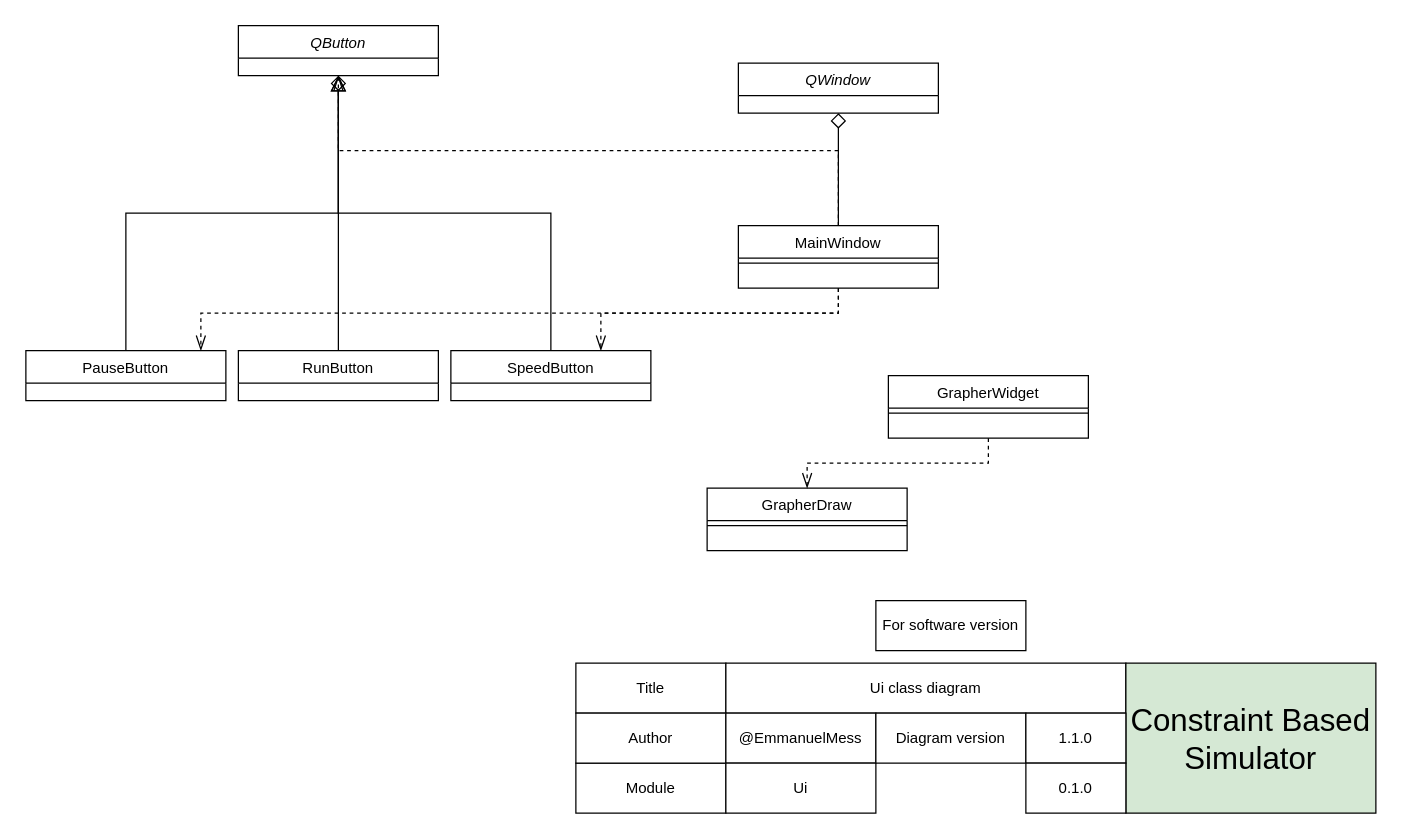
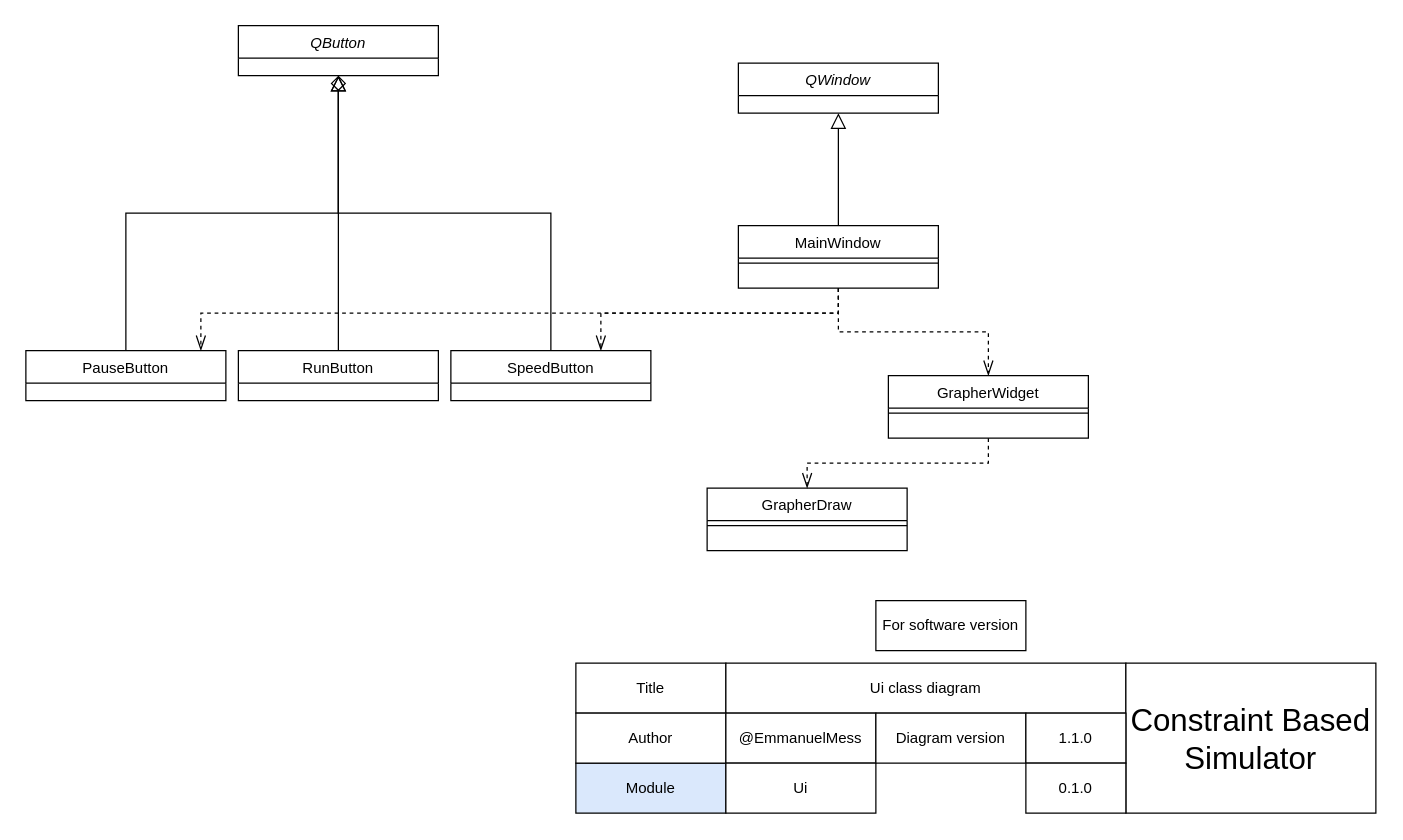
(838, 129) -> (838, 129)
(588, 151) -> (924, 332)
(1251, 738) -> (1251, 738)
(651, 788) -> (651, 788)
